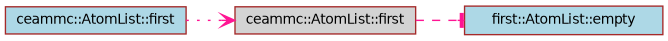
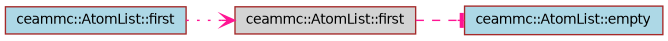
(564, 20) -> (564, 20)
